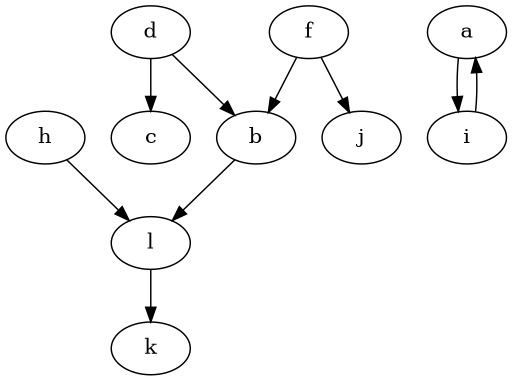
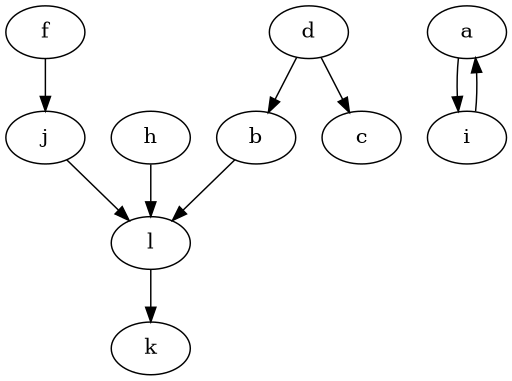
(286, 78) -> none
none -> (93, 185)
